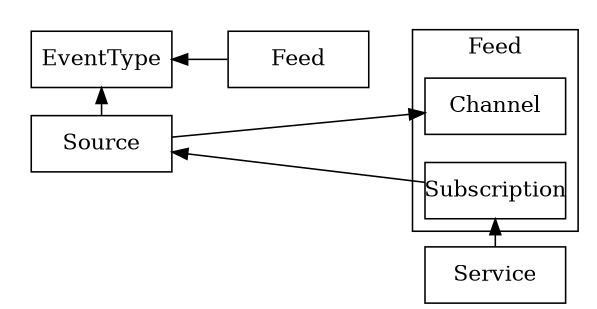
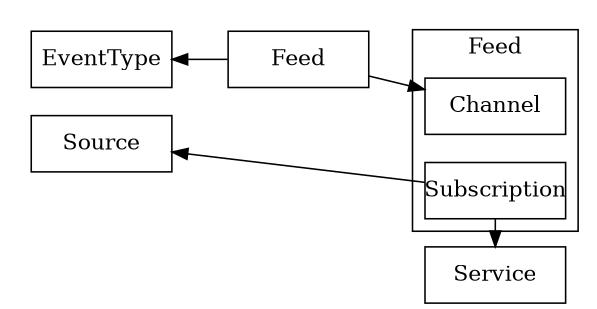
(102, 110) -> none
(291, 126) -> (389, 81)
(495, 241) -> (495, 225)
